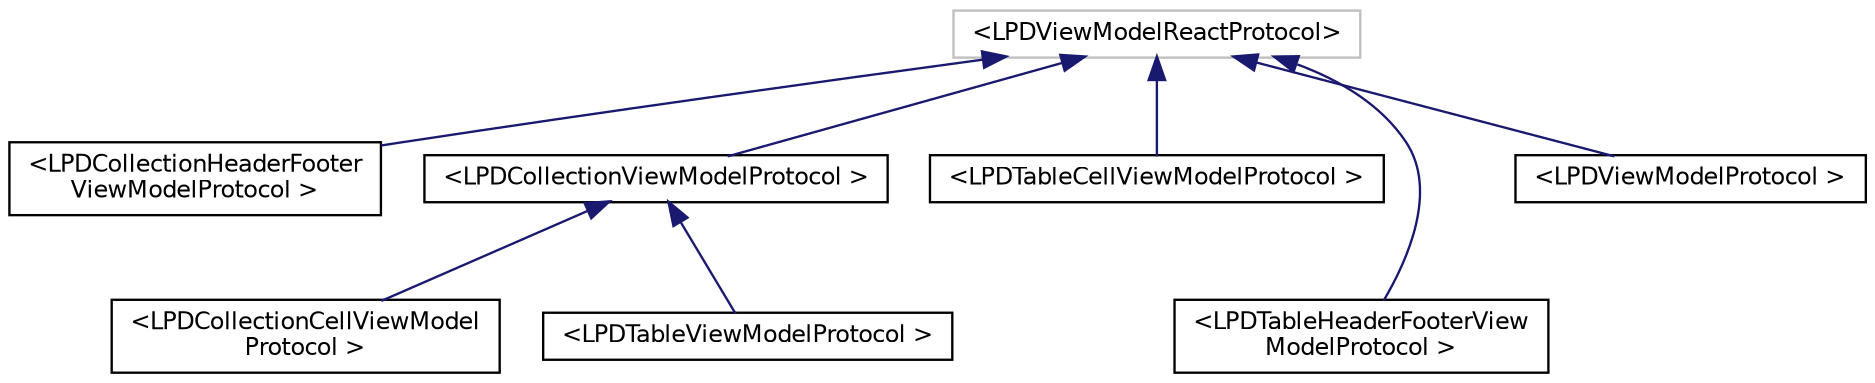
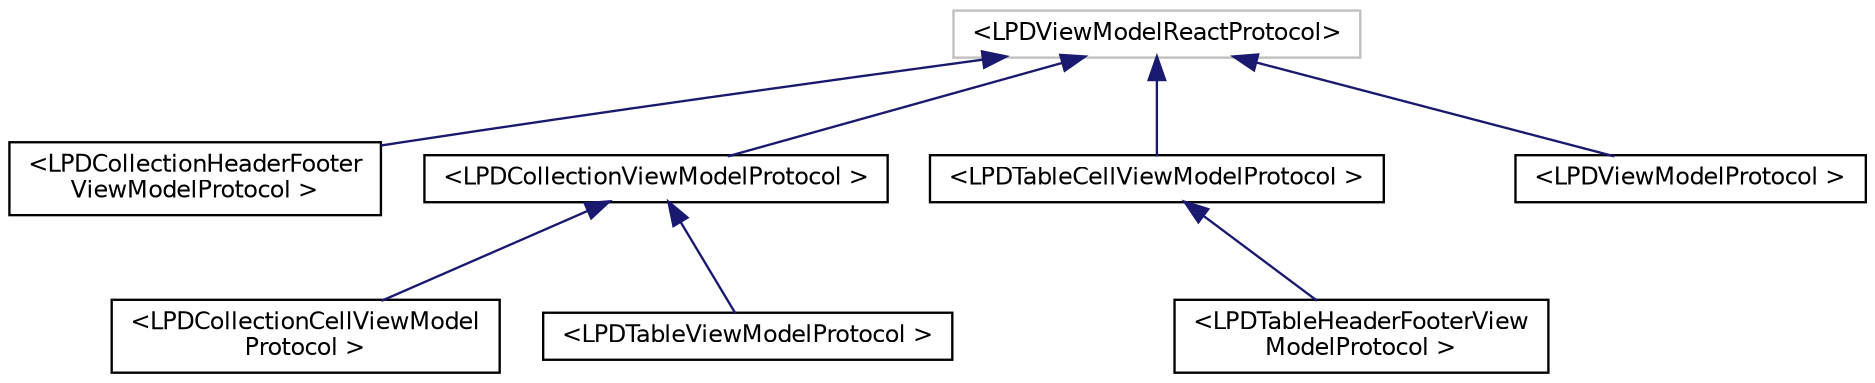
(1413, 157) -> (1261, 258)
